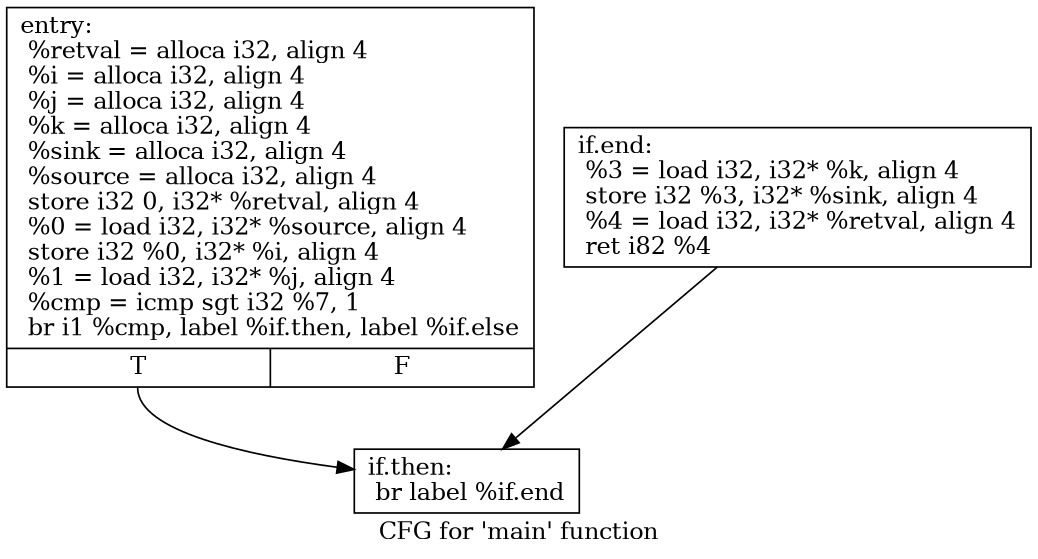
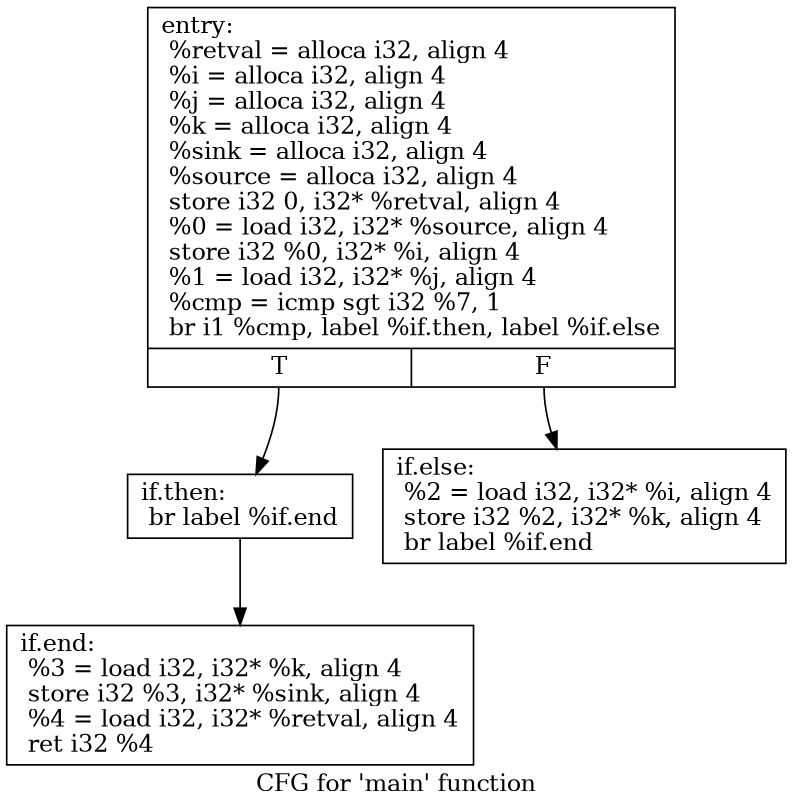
(645, 247) -> (87, 745)
(617, 352) -> (240, 573)
none -> (584, 506)
